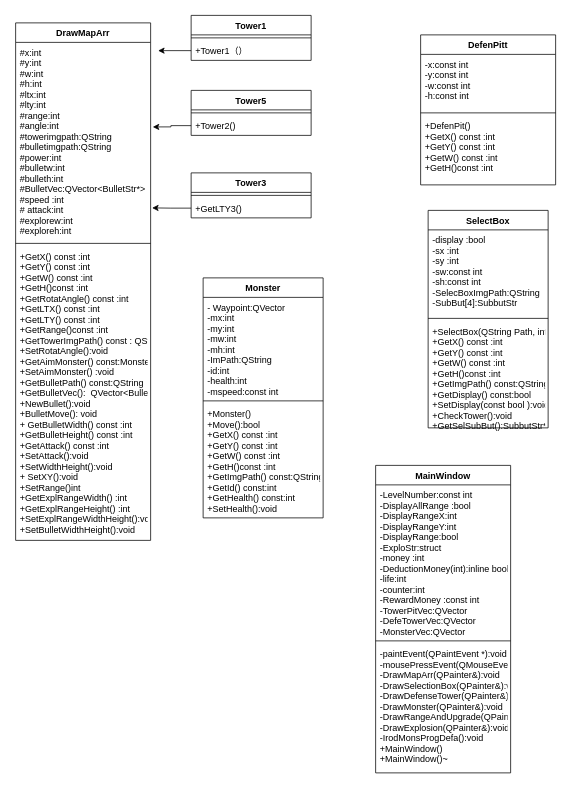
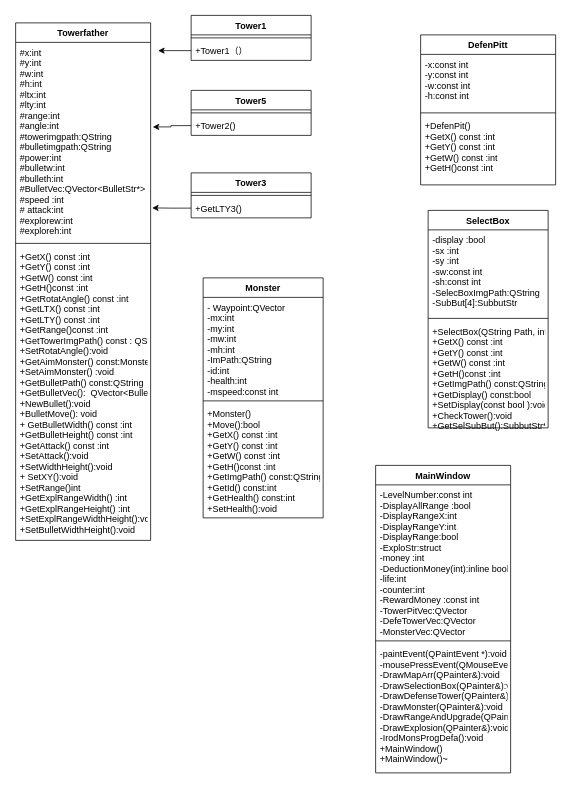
(83, 33) -> (83, 33)
